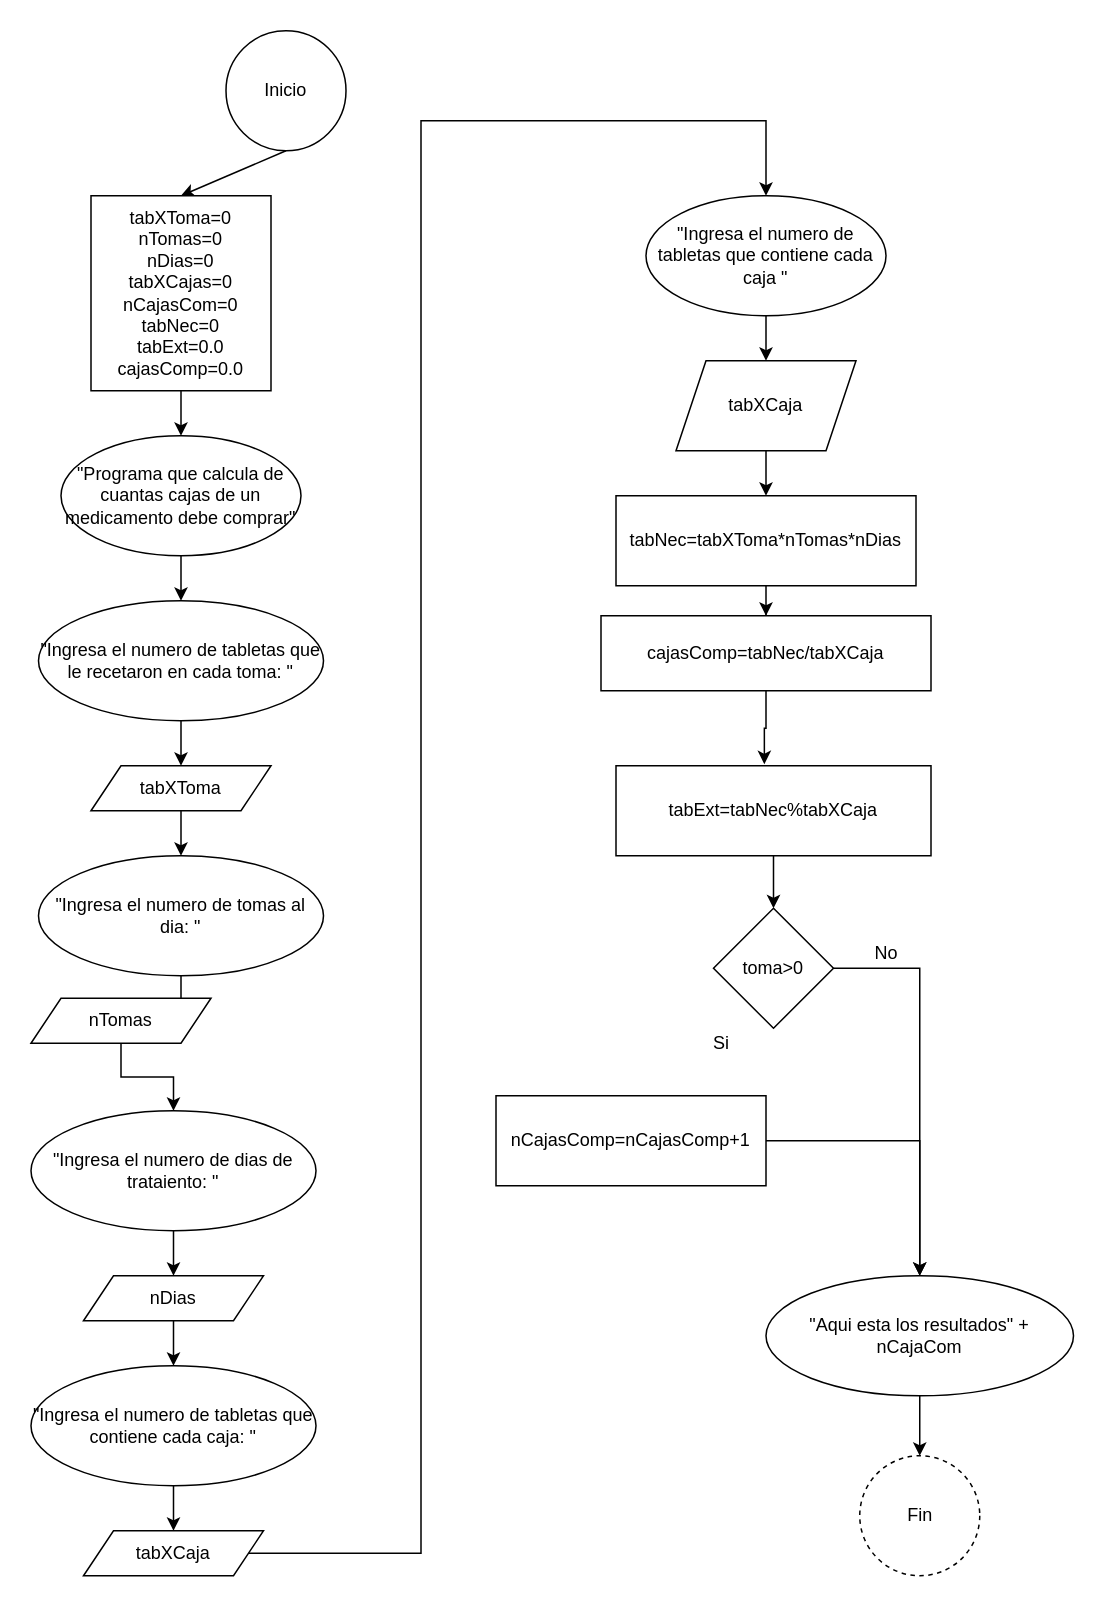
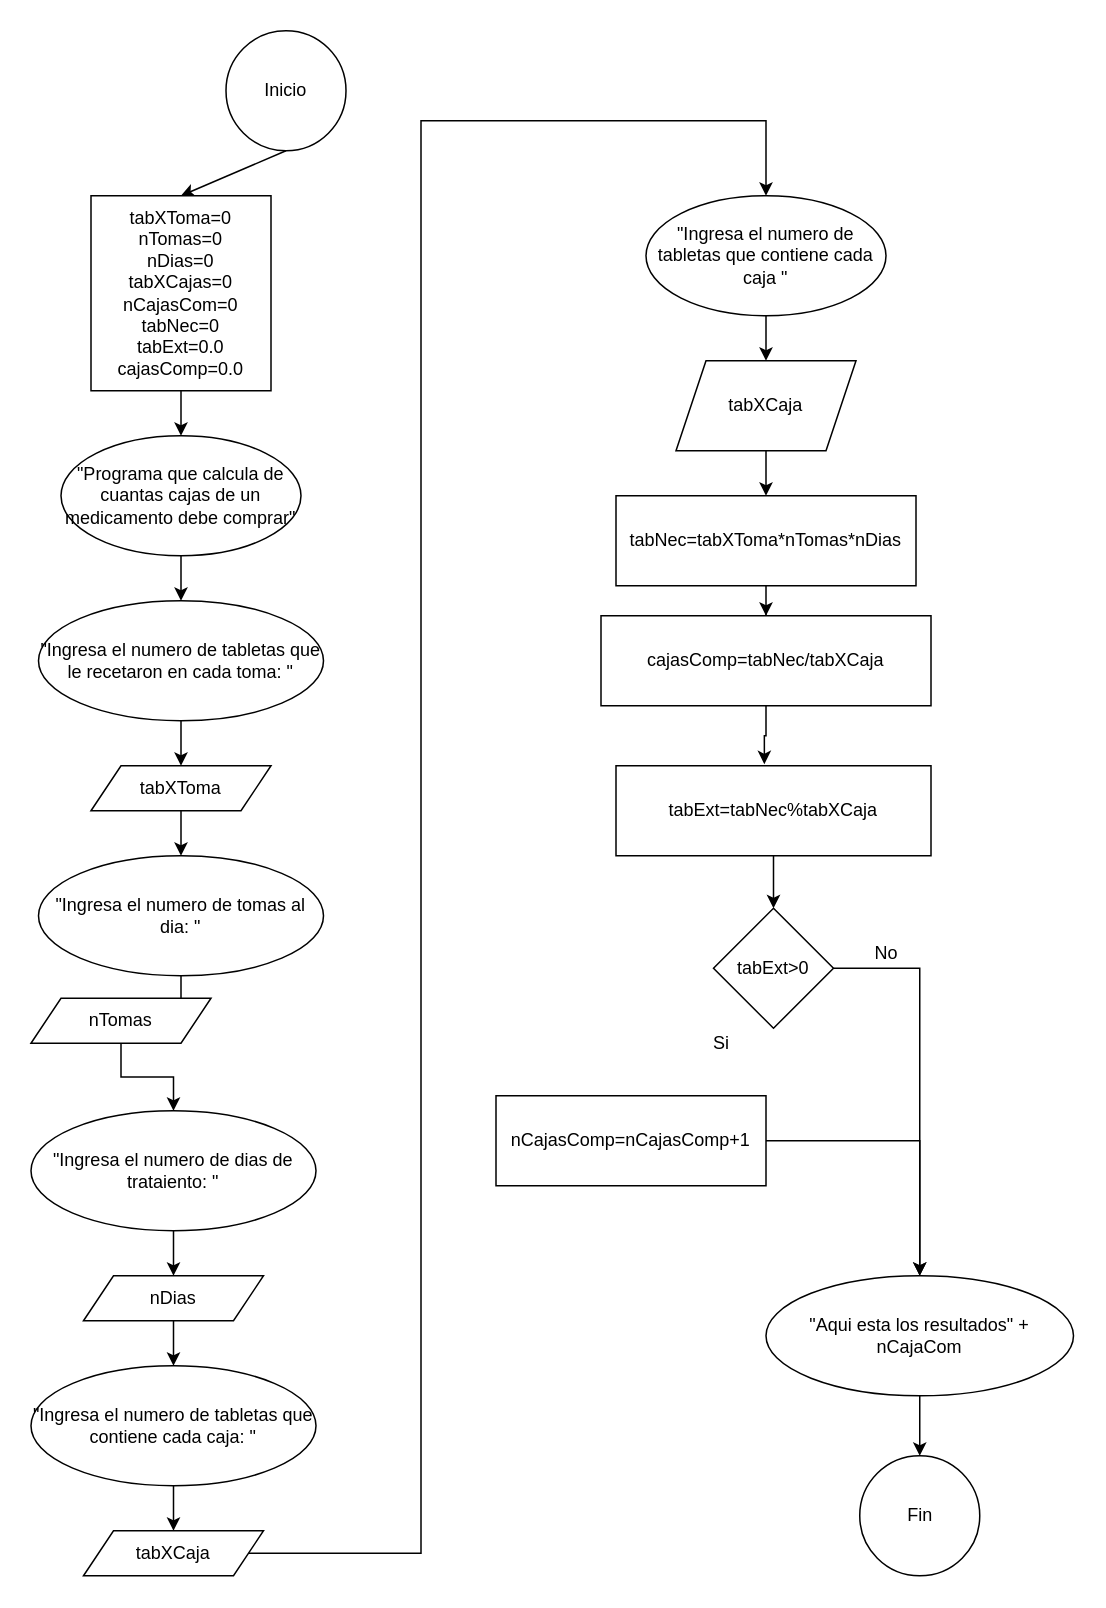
(766, 653) -> (766, 661)
(773, 968) -> (773, 968)
(920, 1516) -> (920, 1516)
